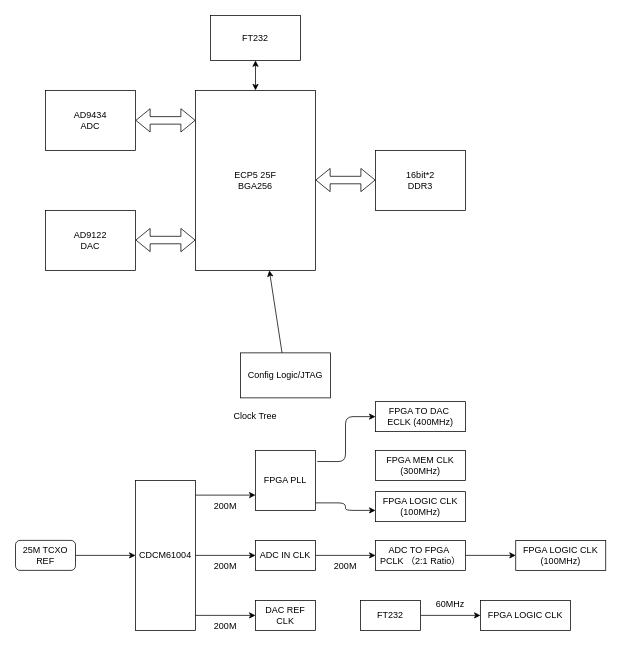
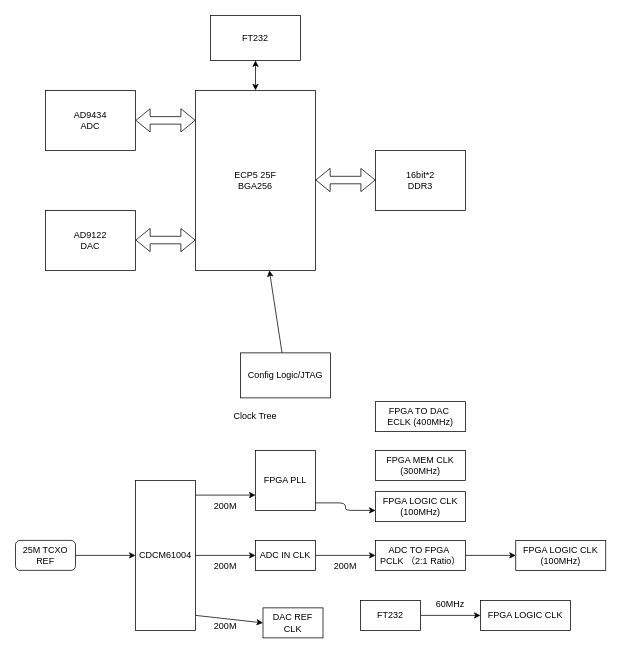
(345, 441) -> none
(285, 615) -> (293, 623)
